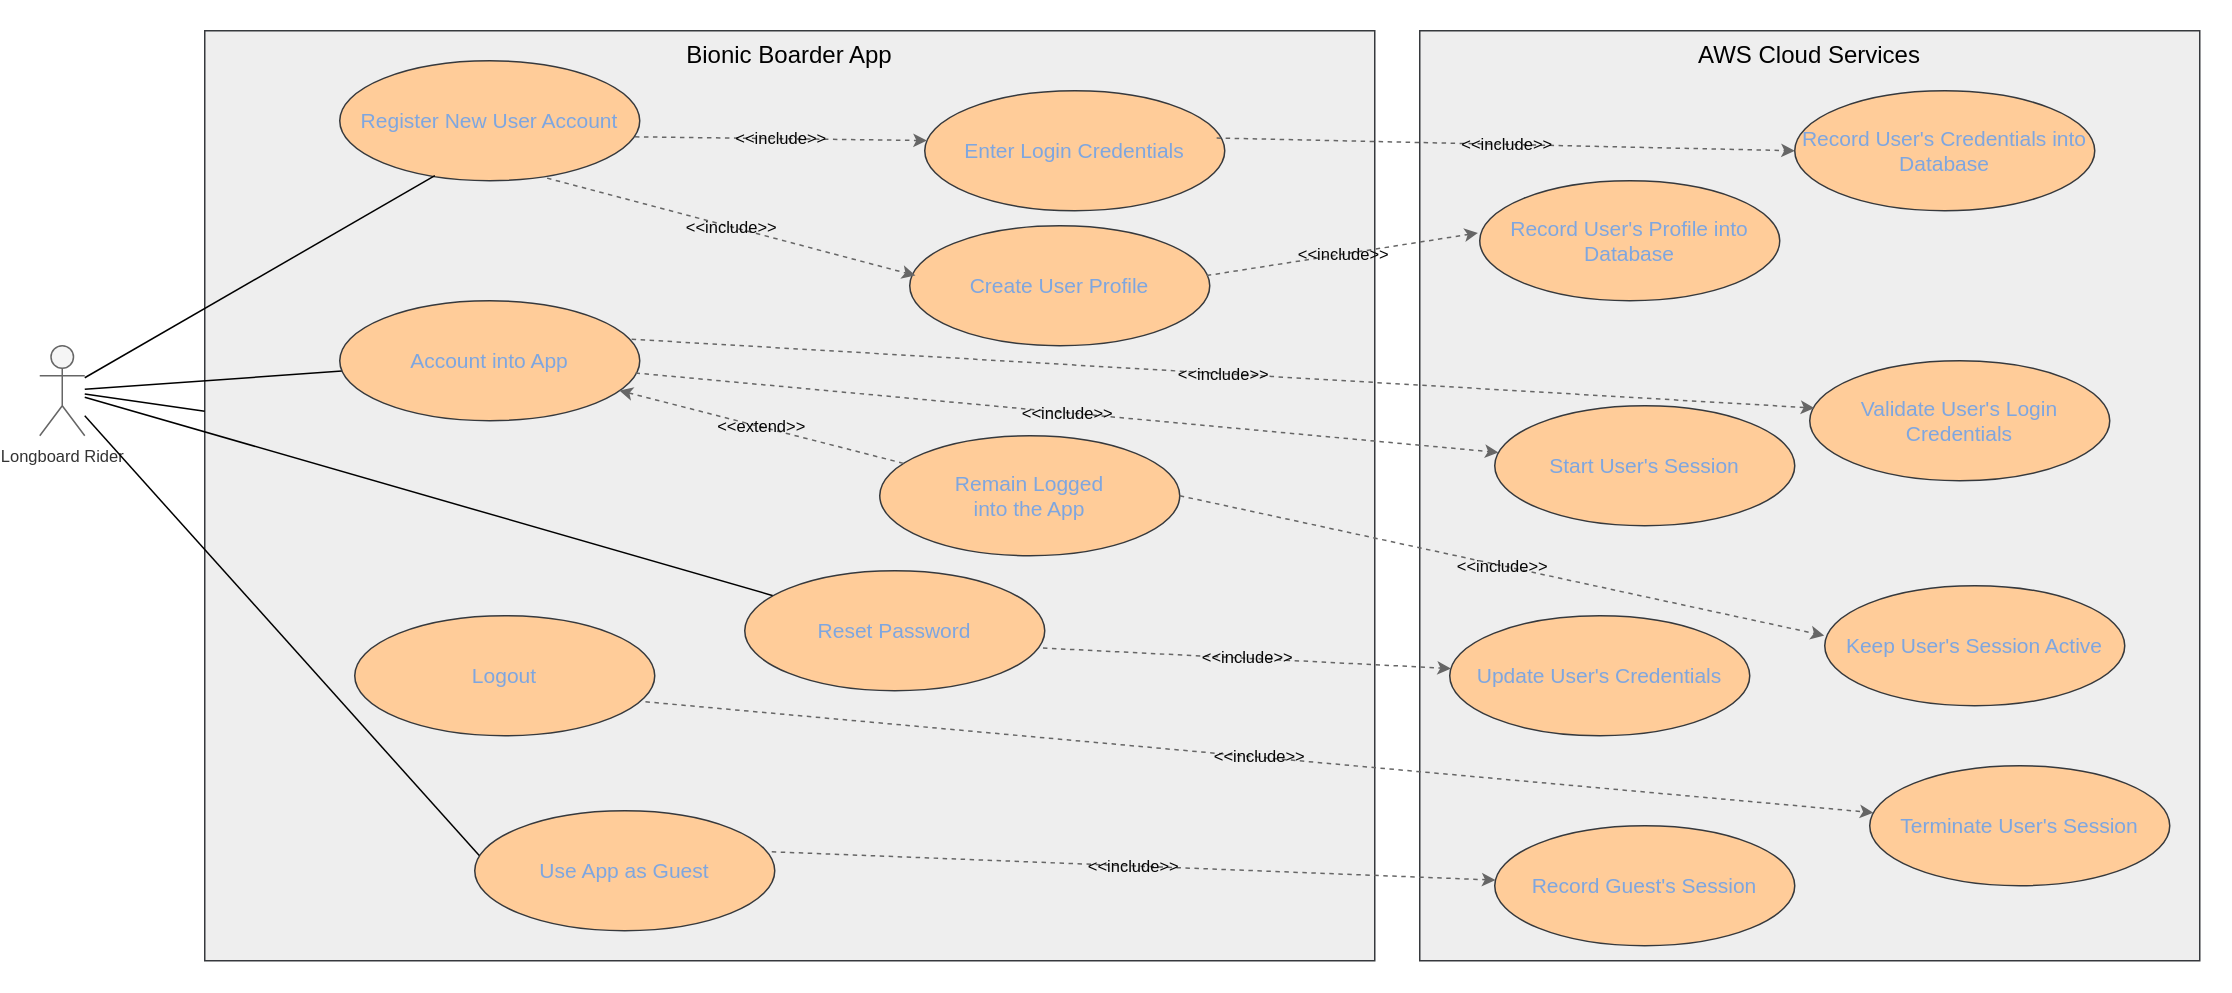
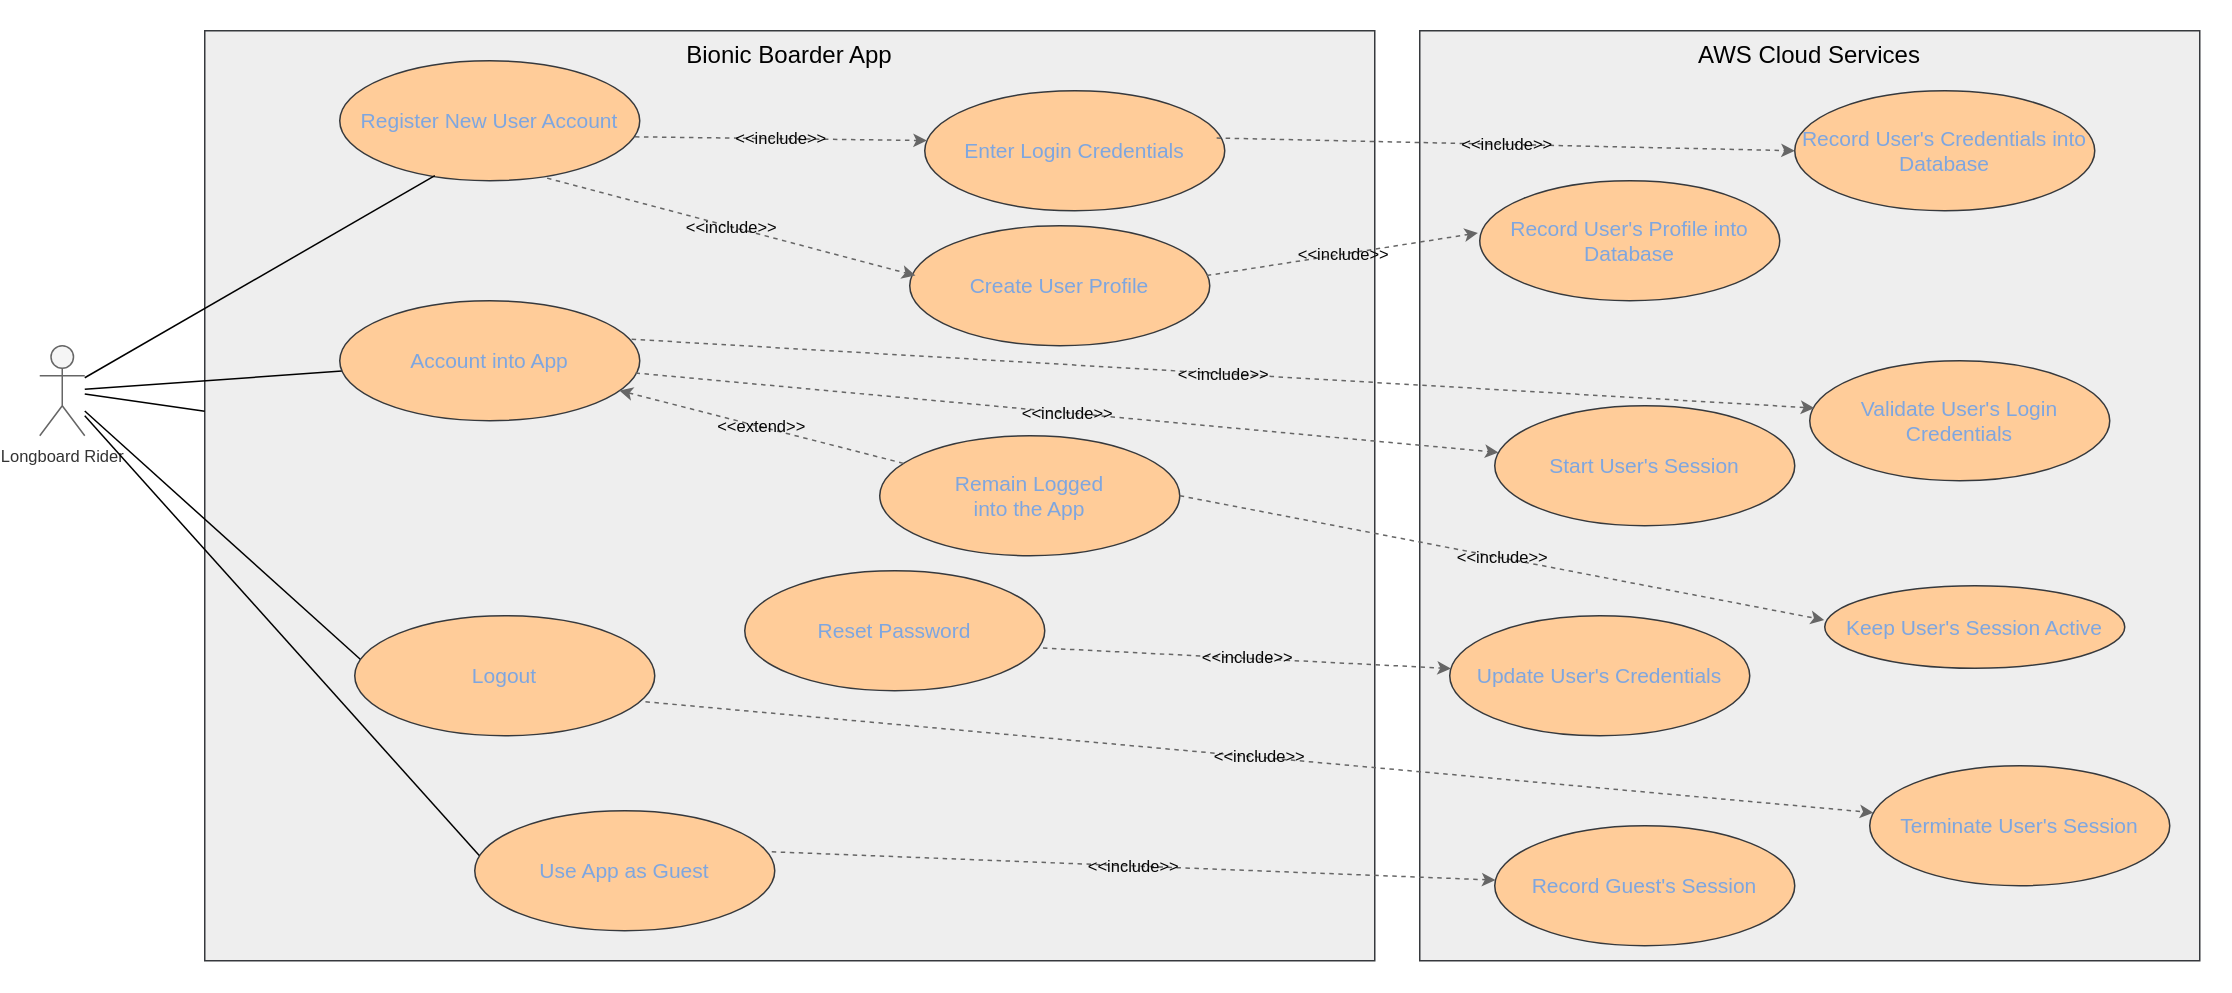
(429, 496) -> (222, 535)
(1975, 646) -> (1975, 627)
